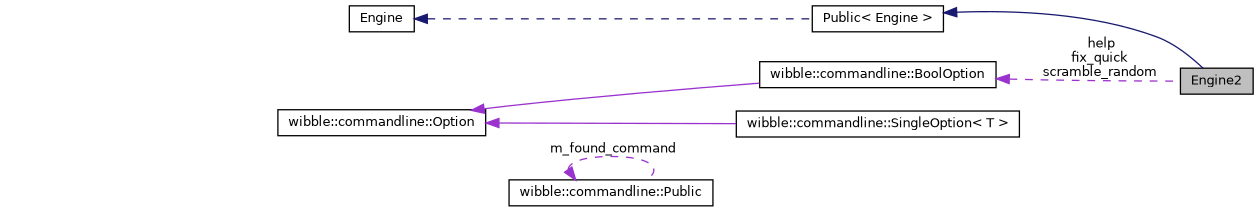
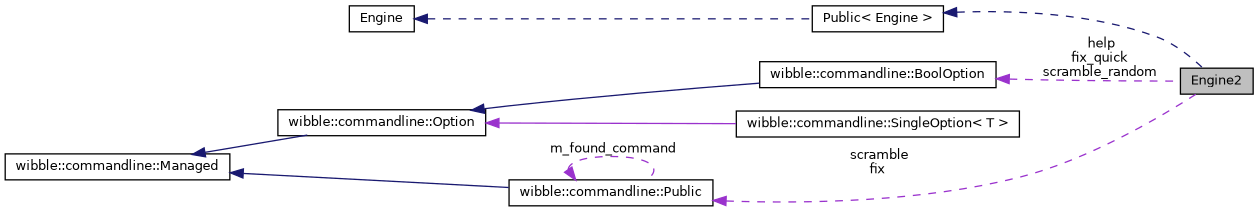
(1086, 19) -> (1086, 19)
(622, 95) -> (622, 95)
none -> (118, 167)
none -> (971, 187)
